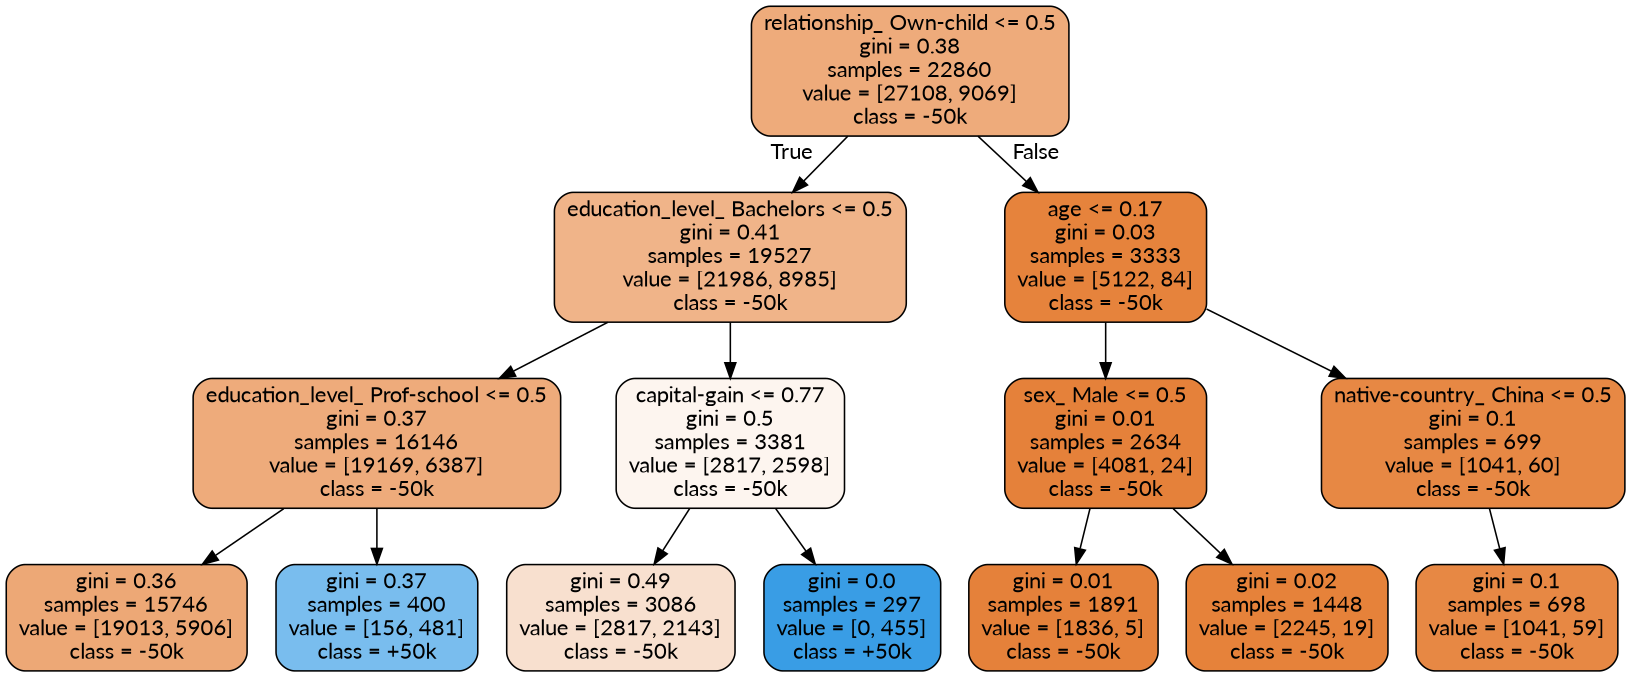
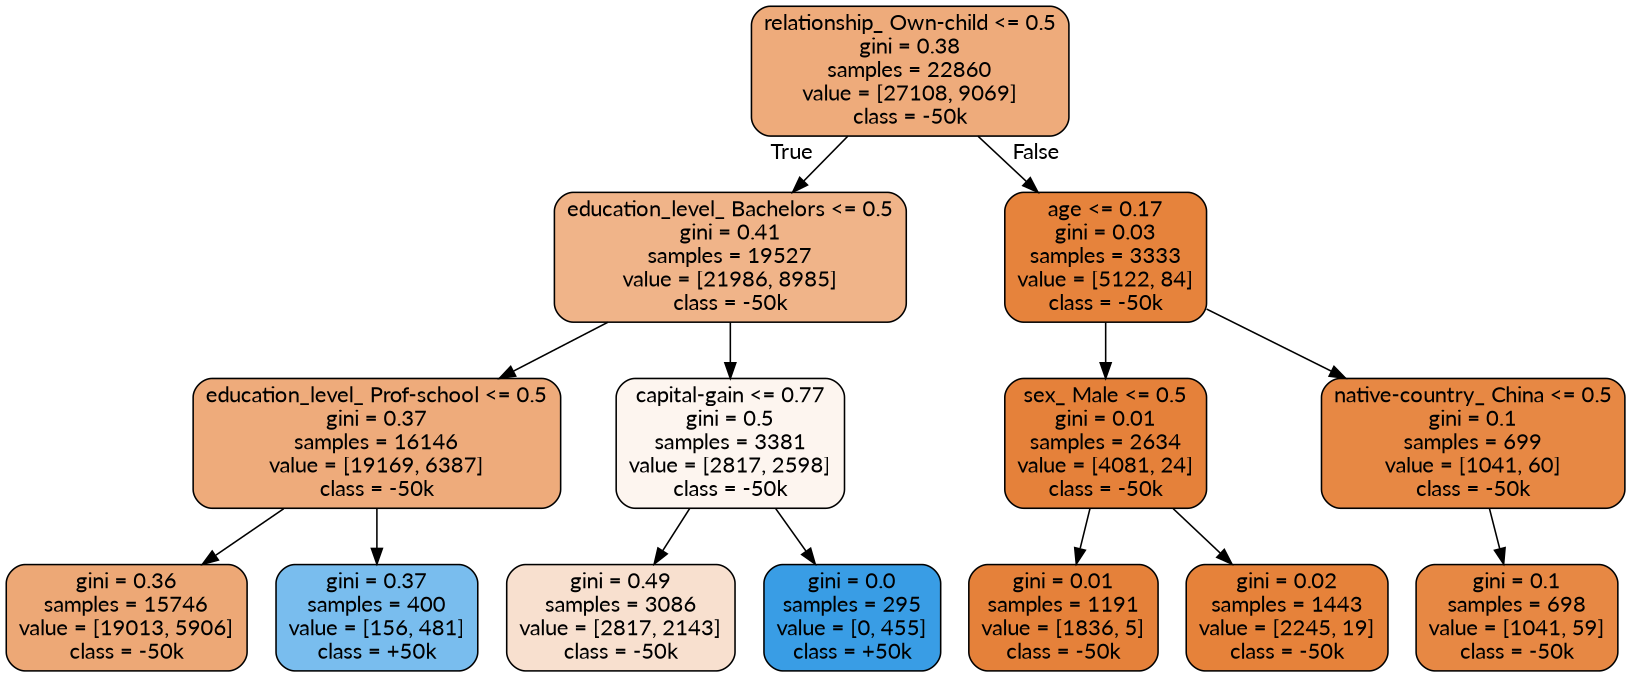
(852, 618) -> (852, 618)
(1063, 618) -> (1063, 618)
(1287, 618) -> (1287, 618)
